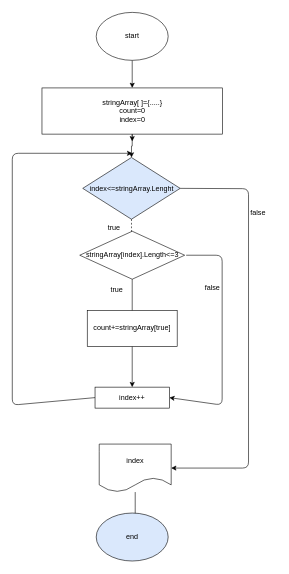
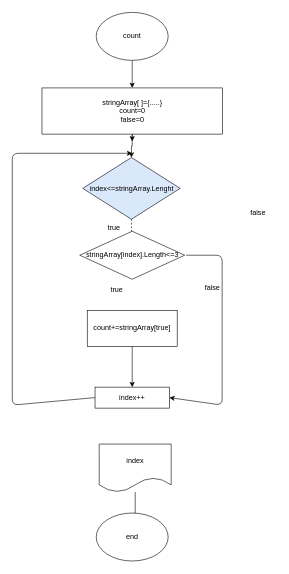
(132, 36) -> (132, 36)
(133, 111) -> (133, 111)
(132, 294) -> none
(249, 297) -> none
(132, 537) -> (132, 537)
